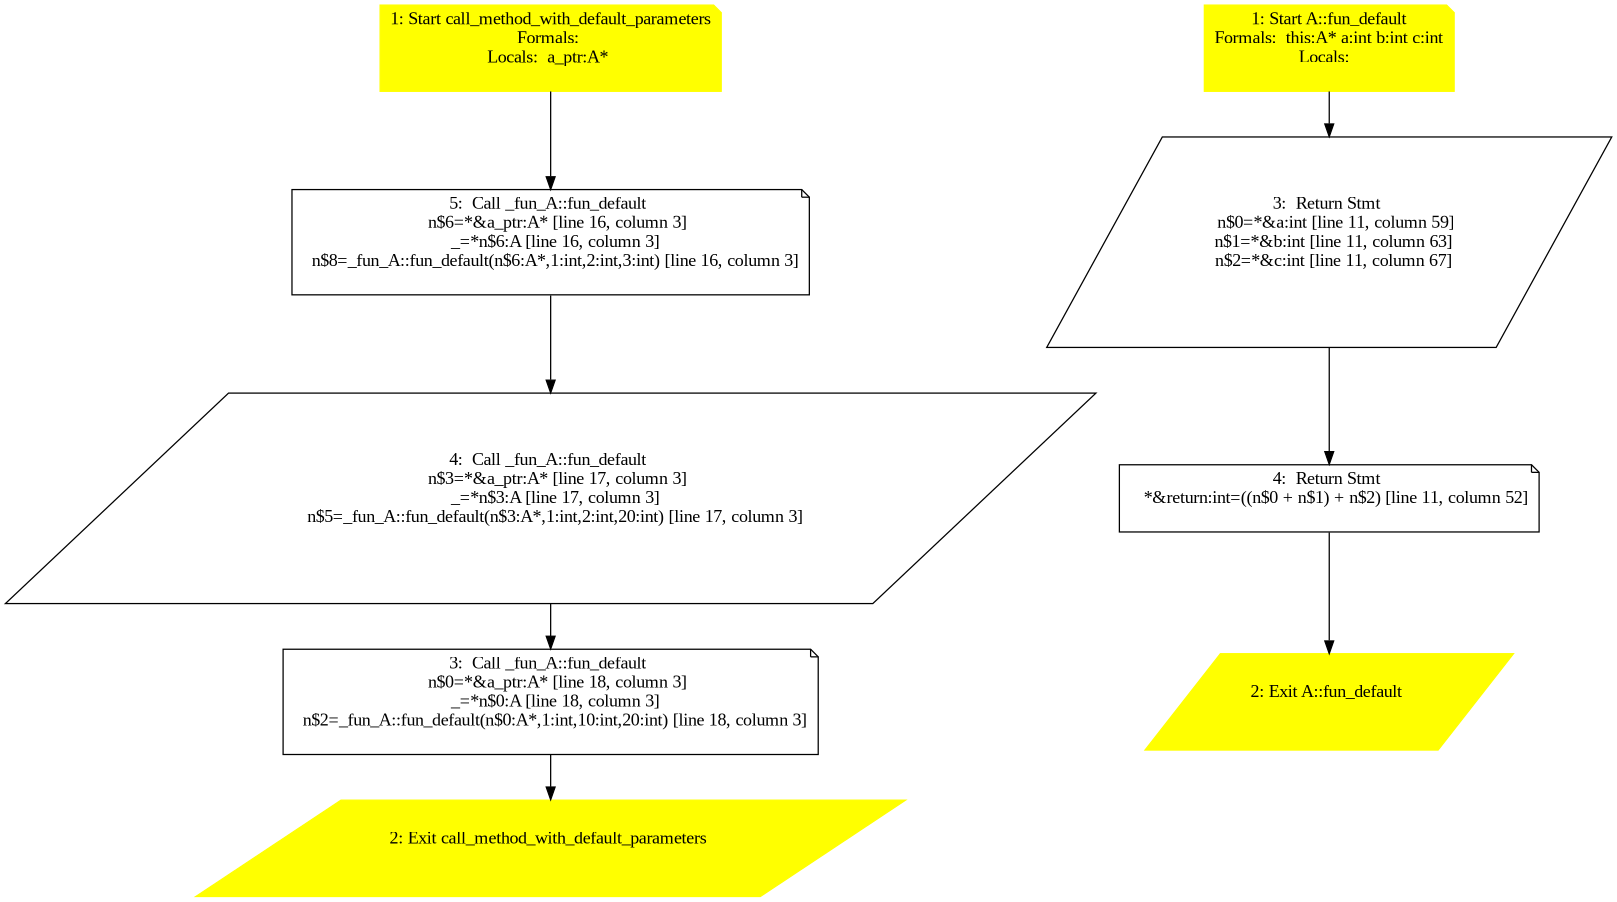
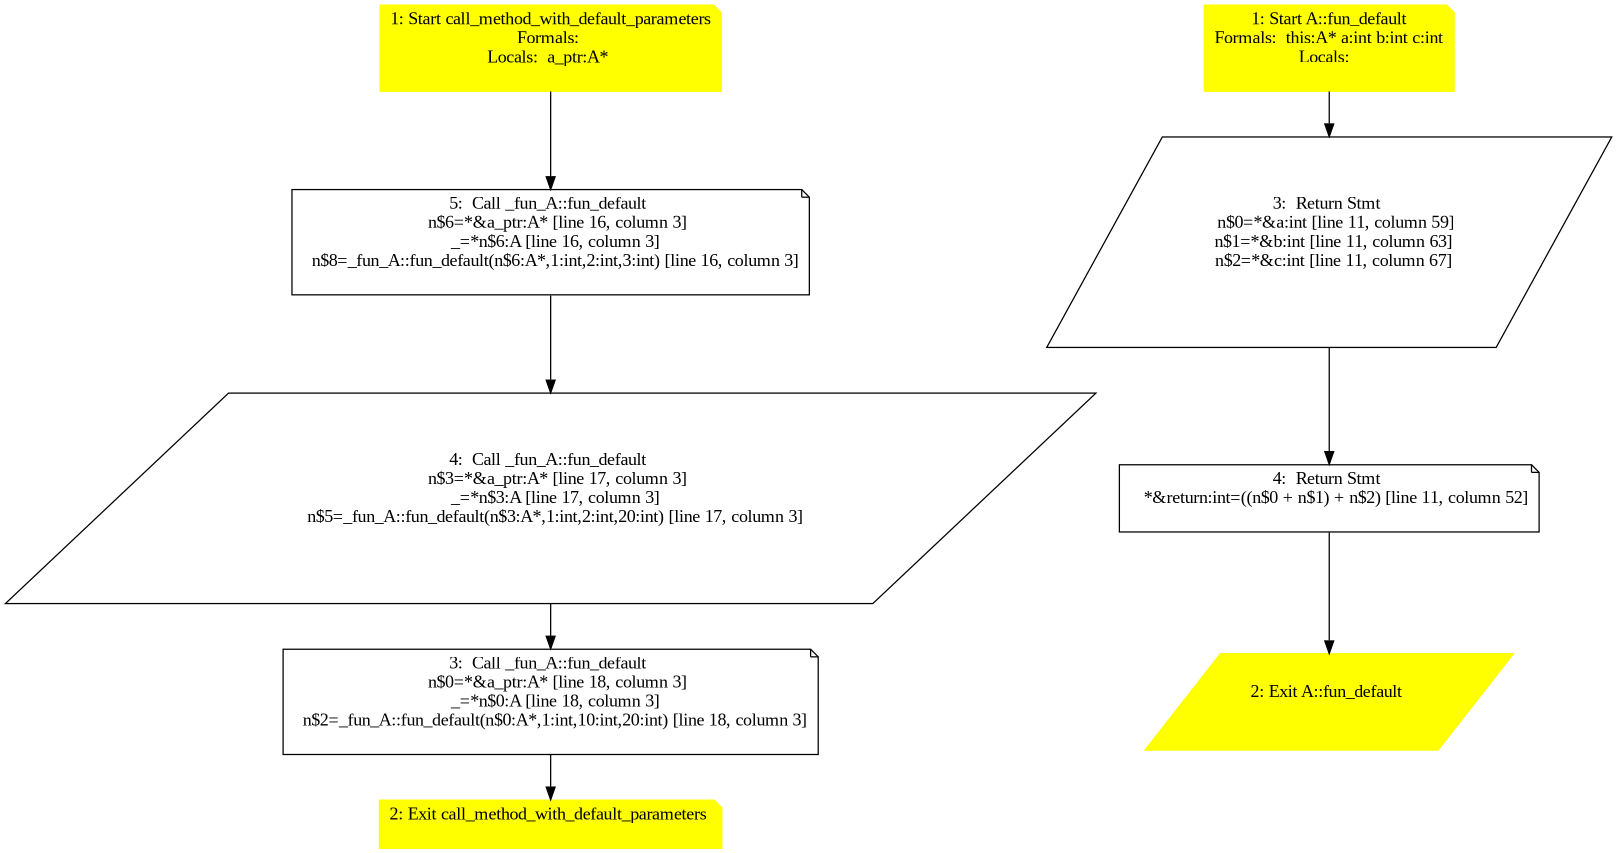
(551, 848) -> (551, 824)
